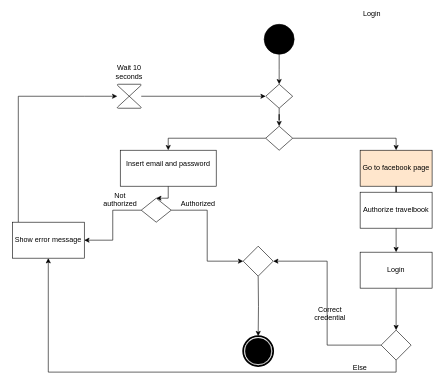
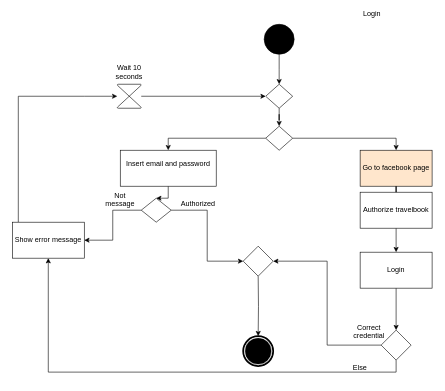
(120, 204) -> (120, 204)
(330, 318) -> (369, 336)
